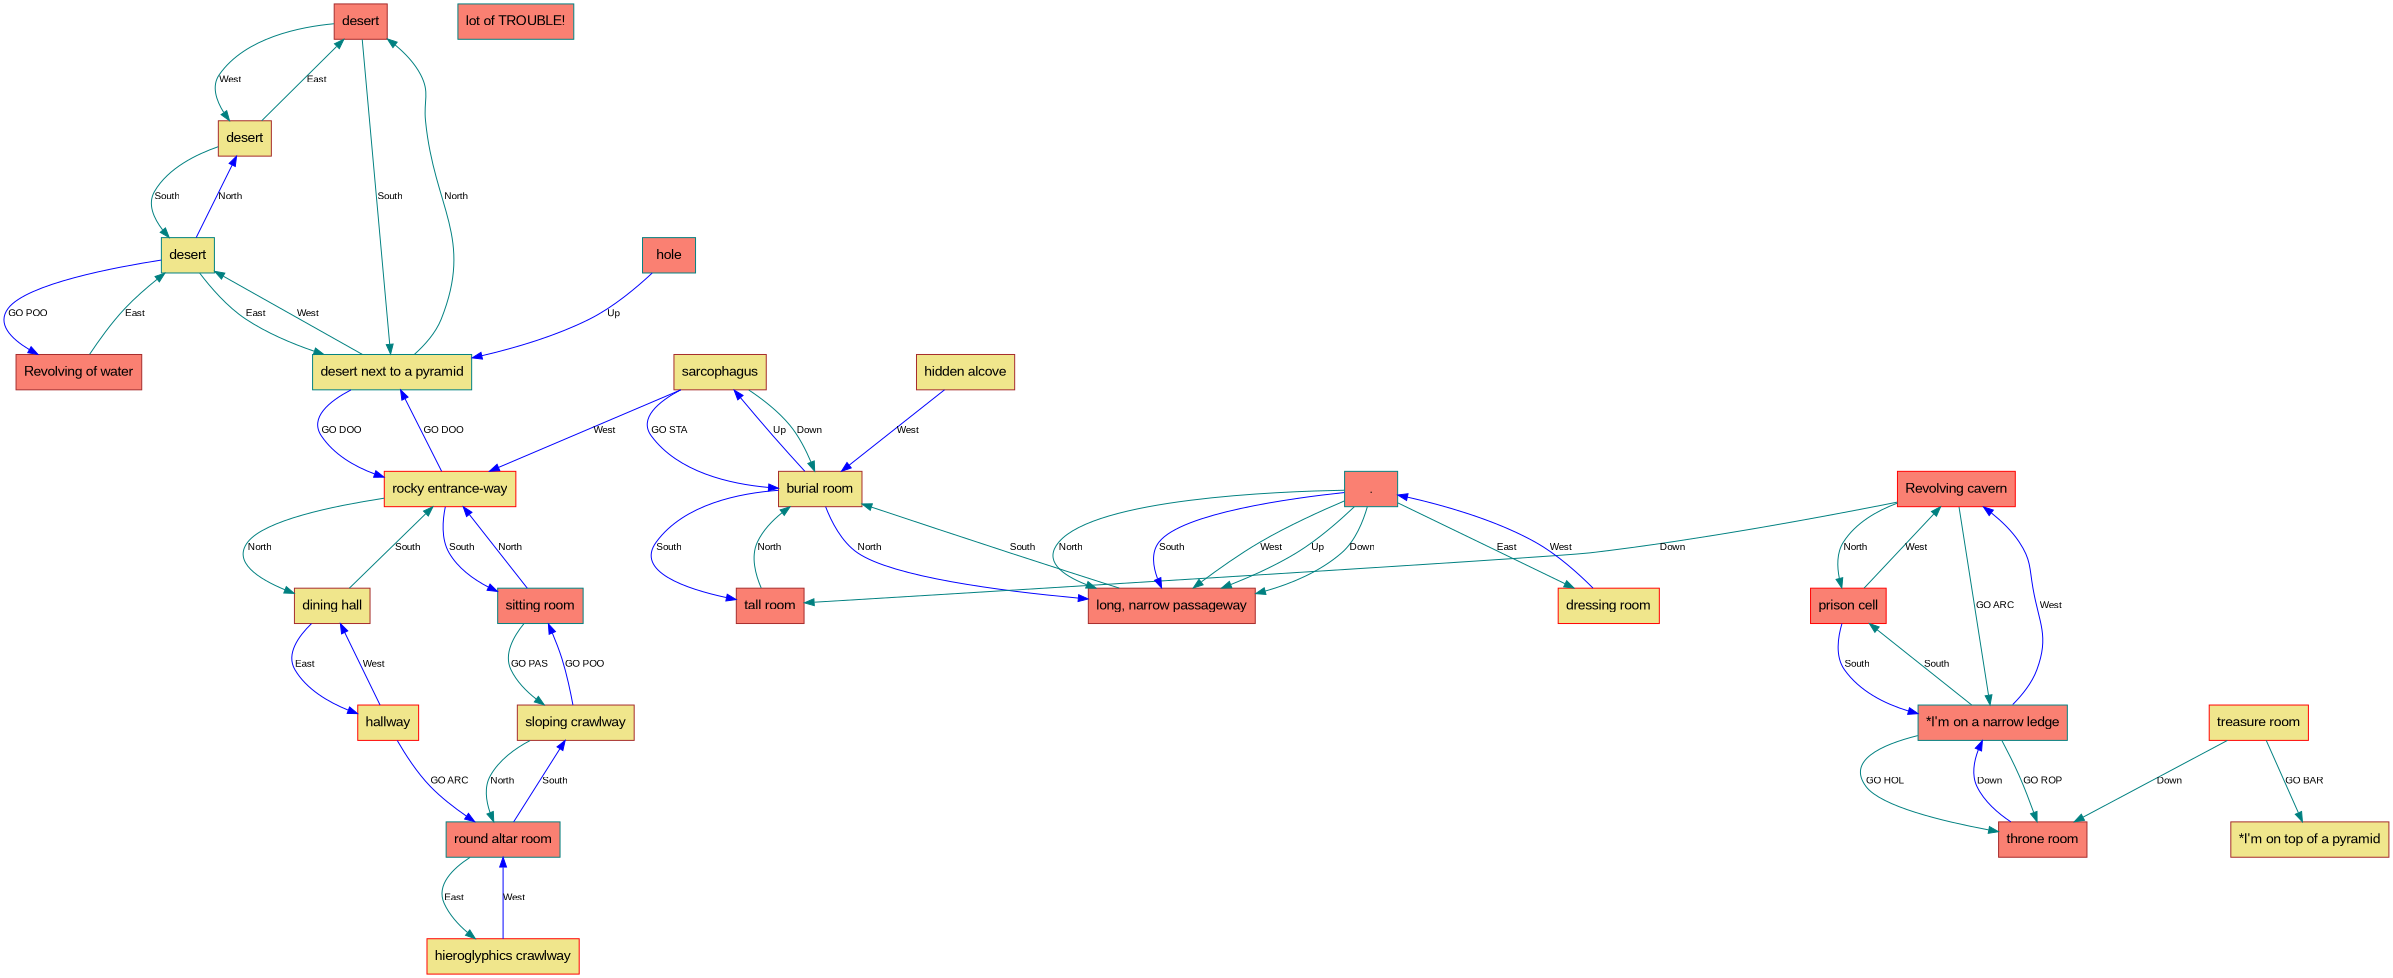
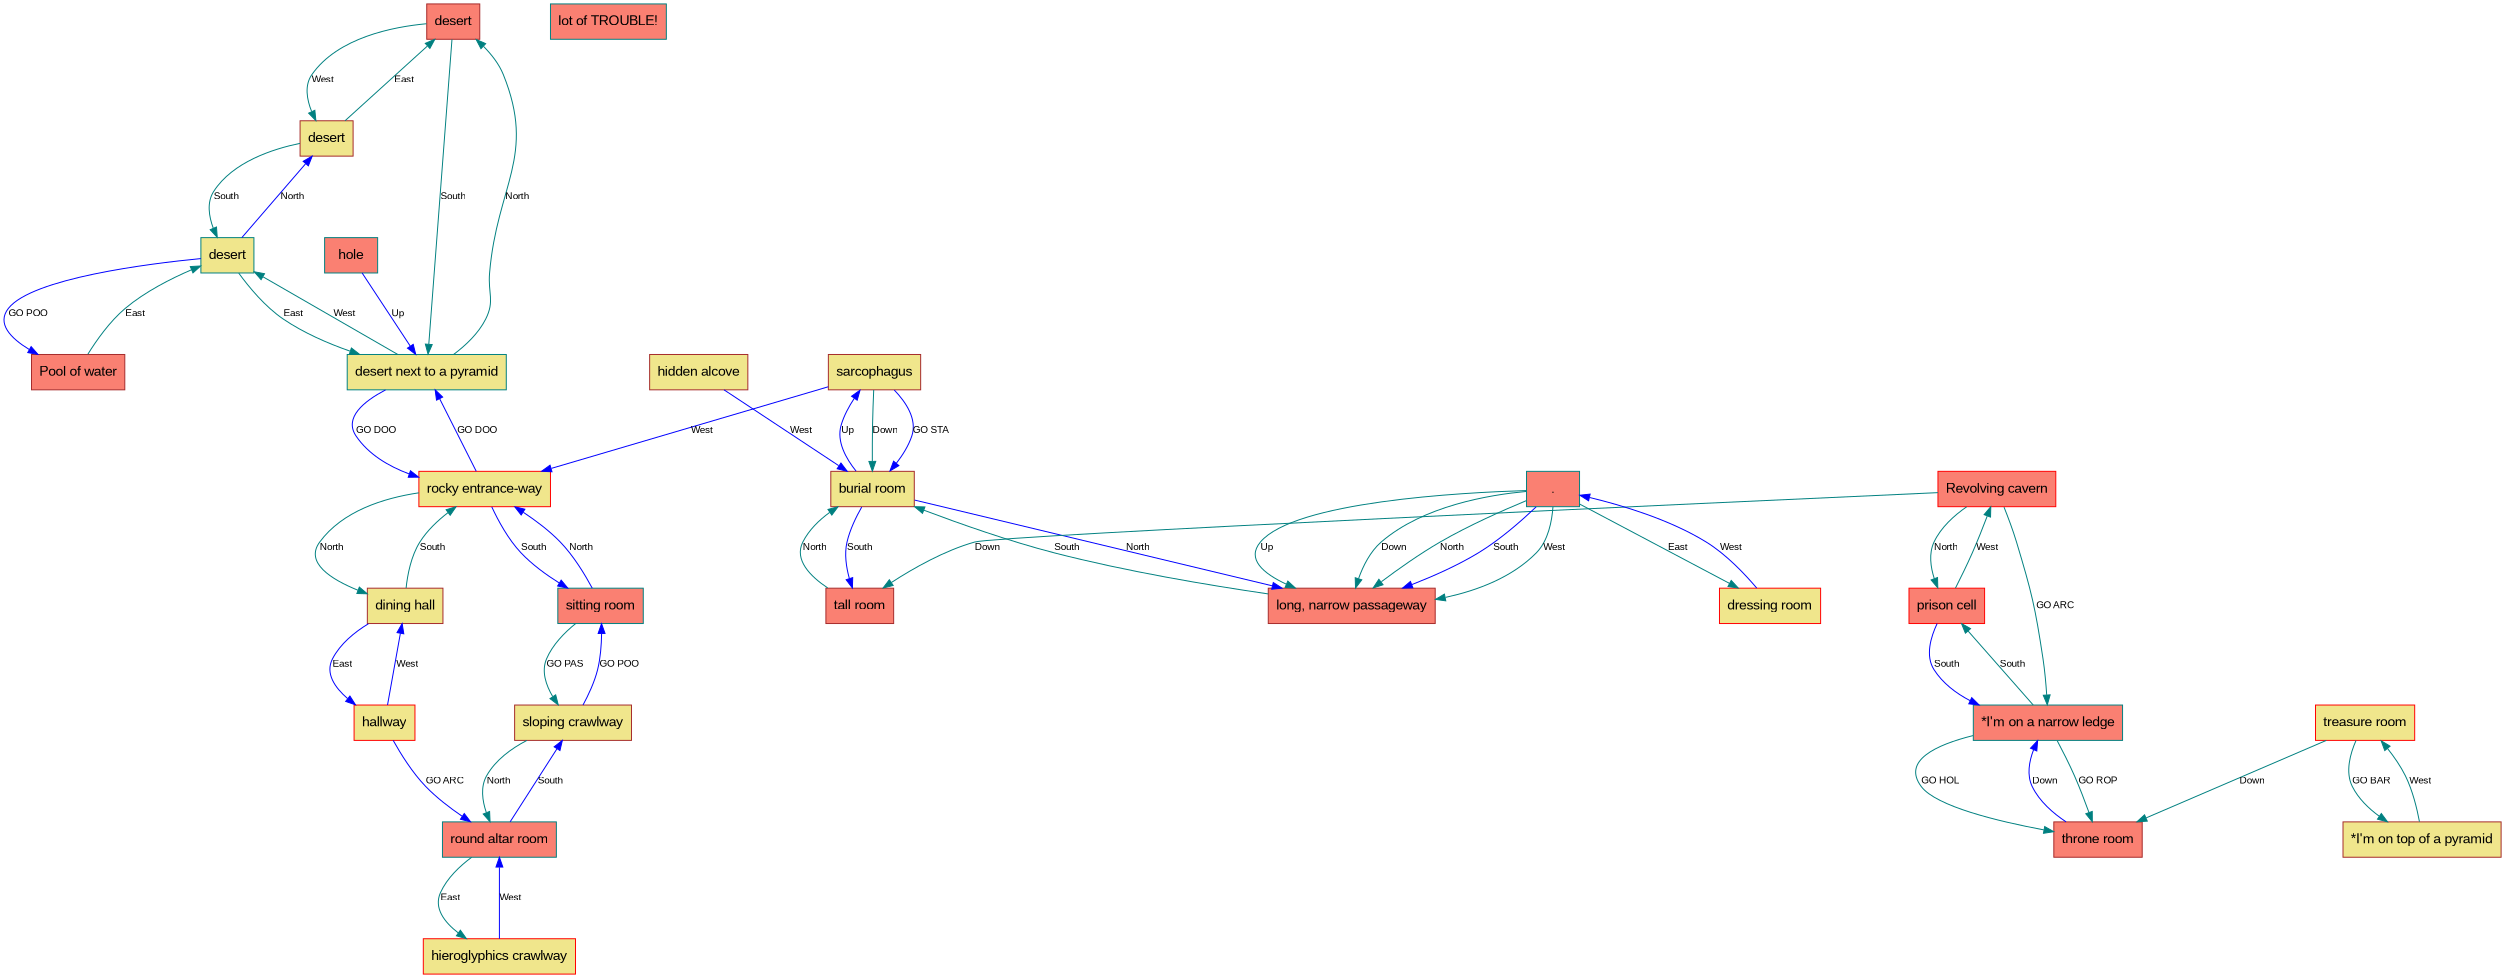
(79, 372) -> (78, 372)
(2037, 606) -> none
none -> (2409, 783)
